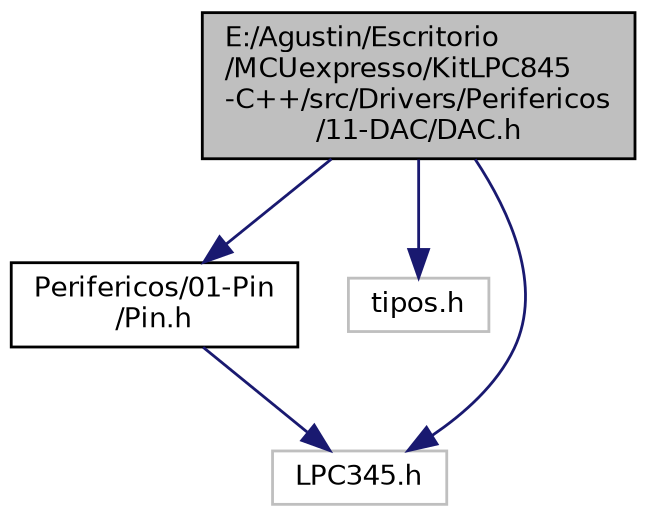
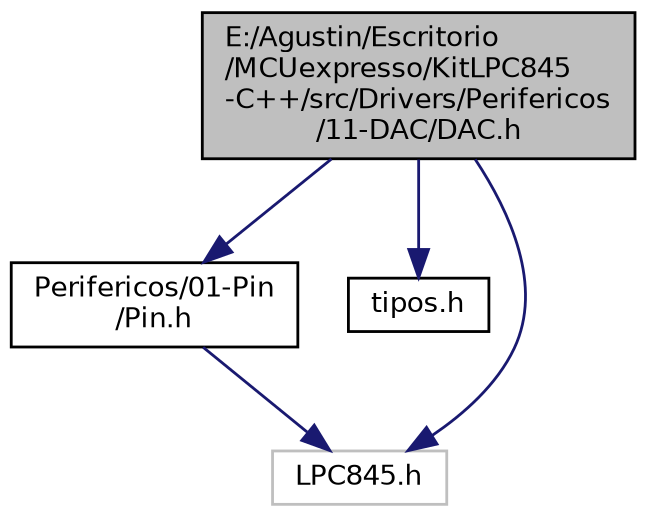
(419, 305) -> (419, 305)
(360, 478) -> (360, 478)
